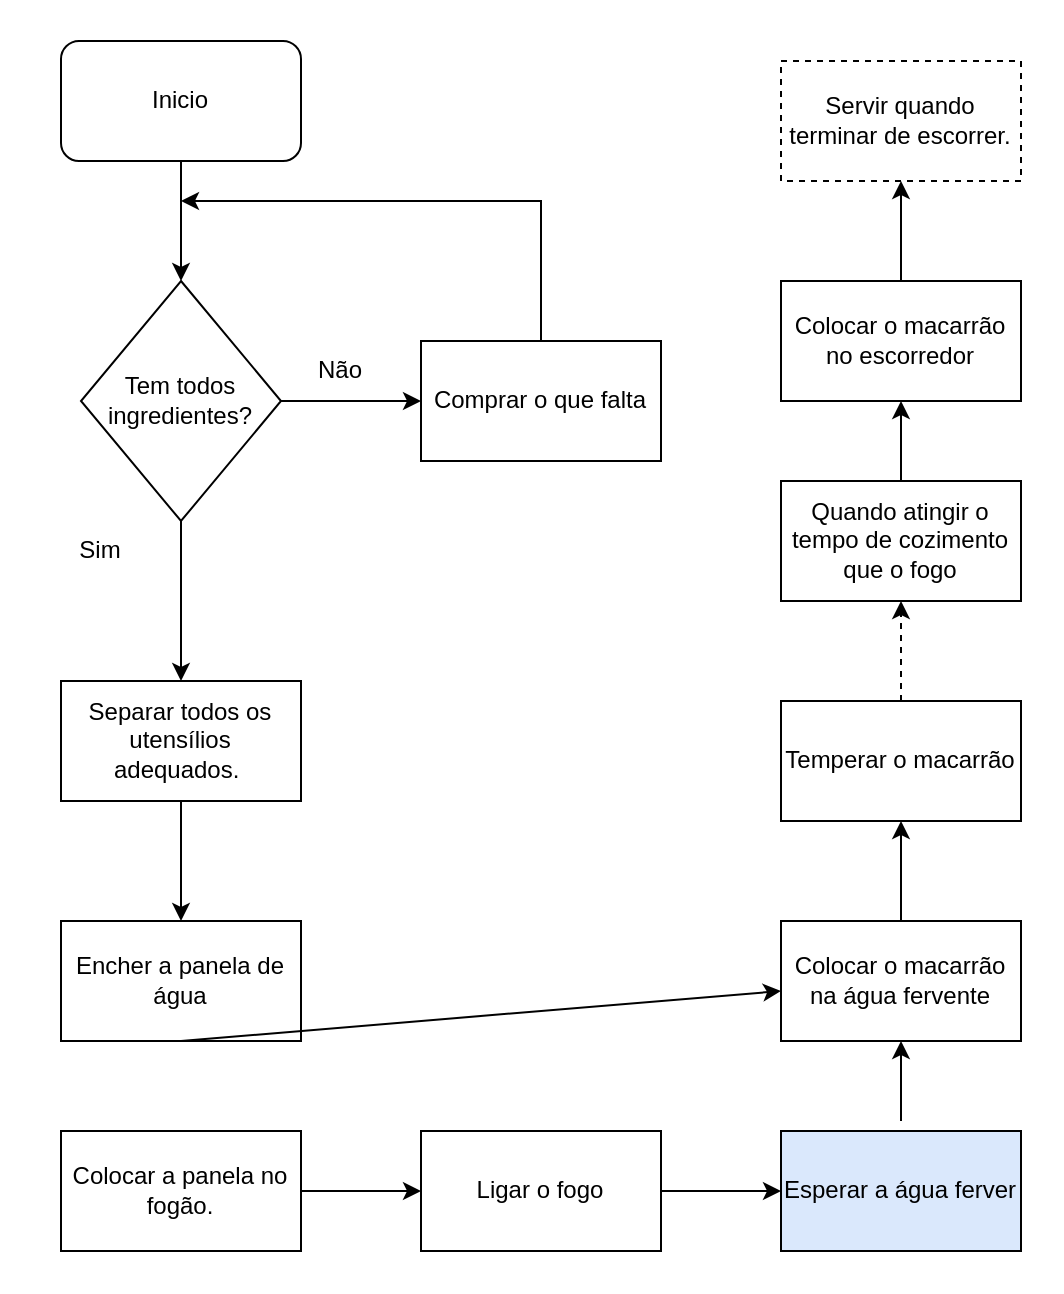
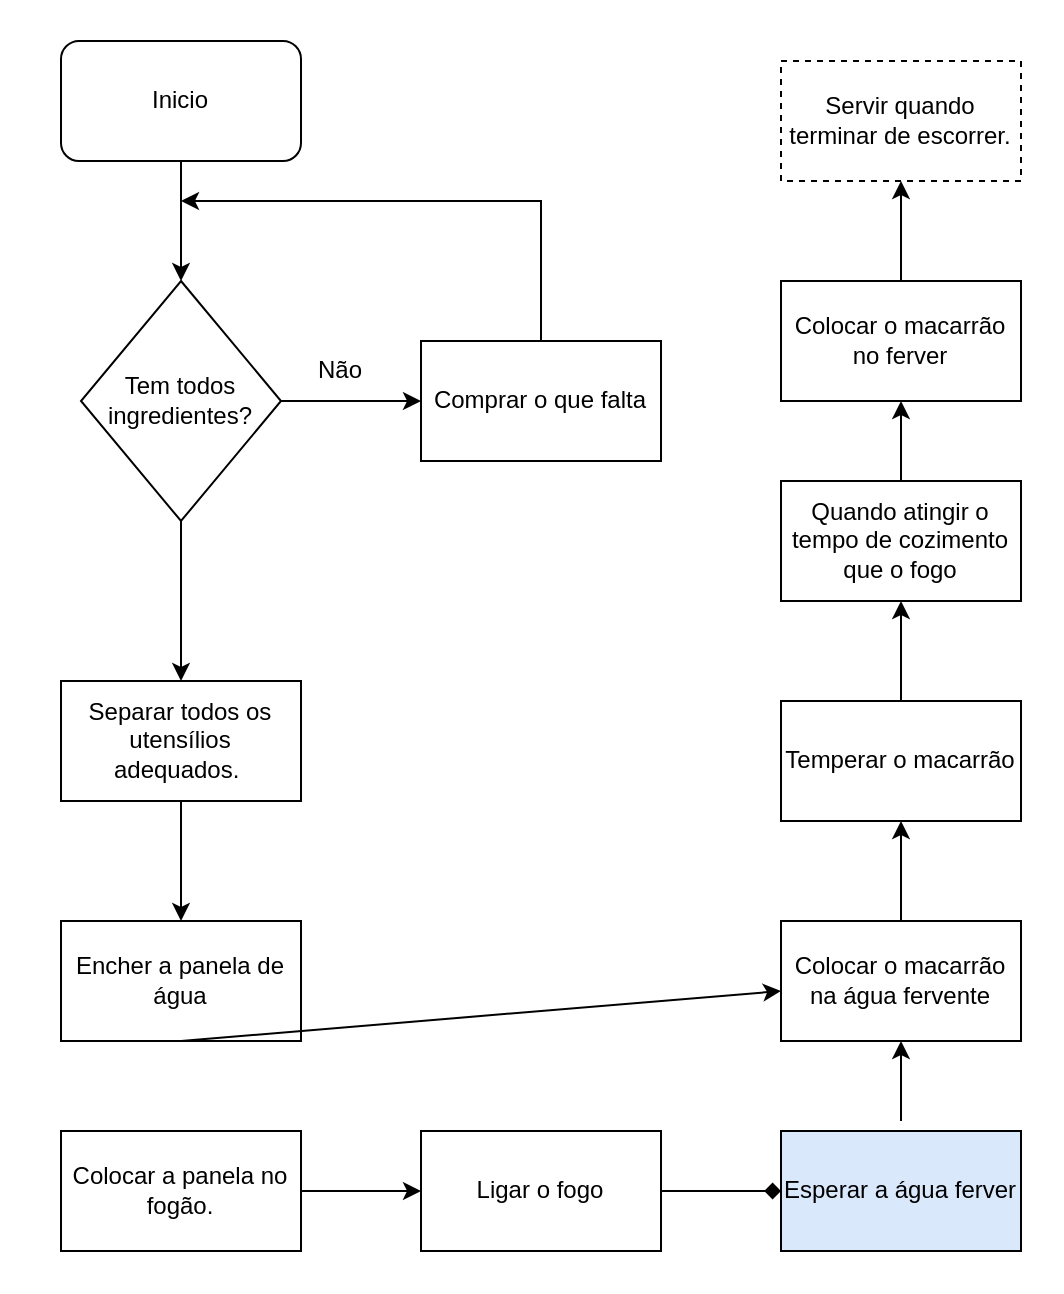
(901, 341) -> (901, 341)
(101, 551) -> none
(901, 656) -> (901, 656)
(765, 1191) -> (764, 1191)
